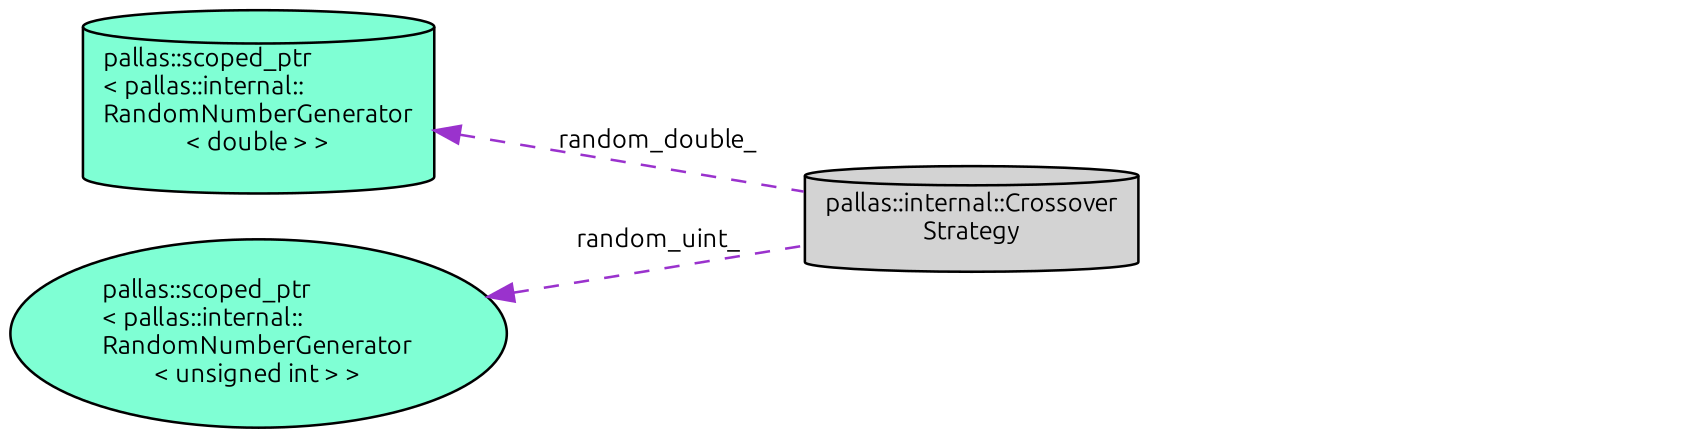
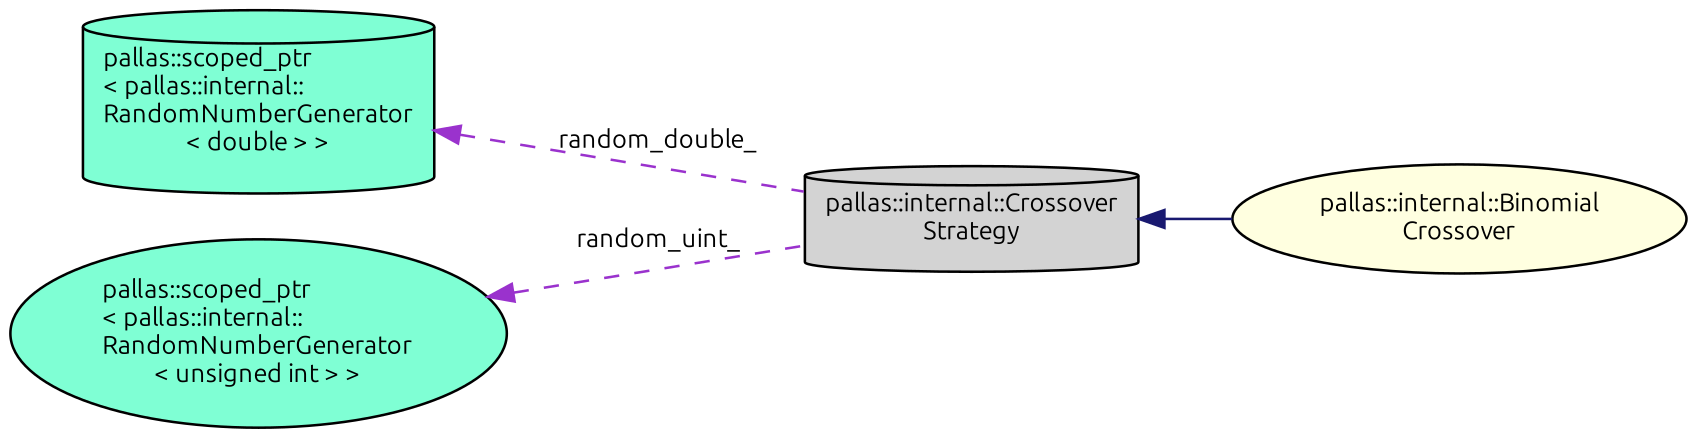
none -> (1459, 219)
